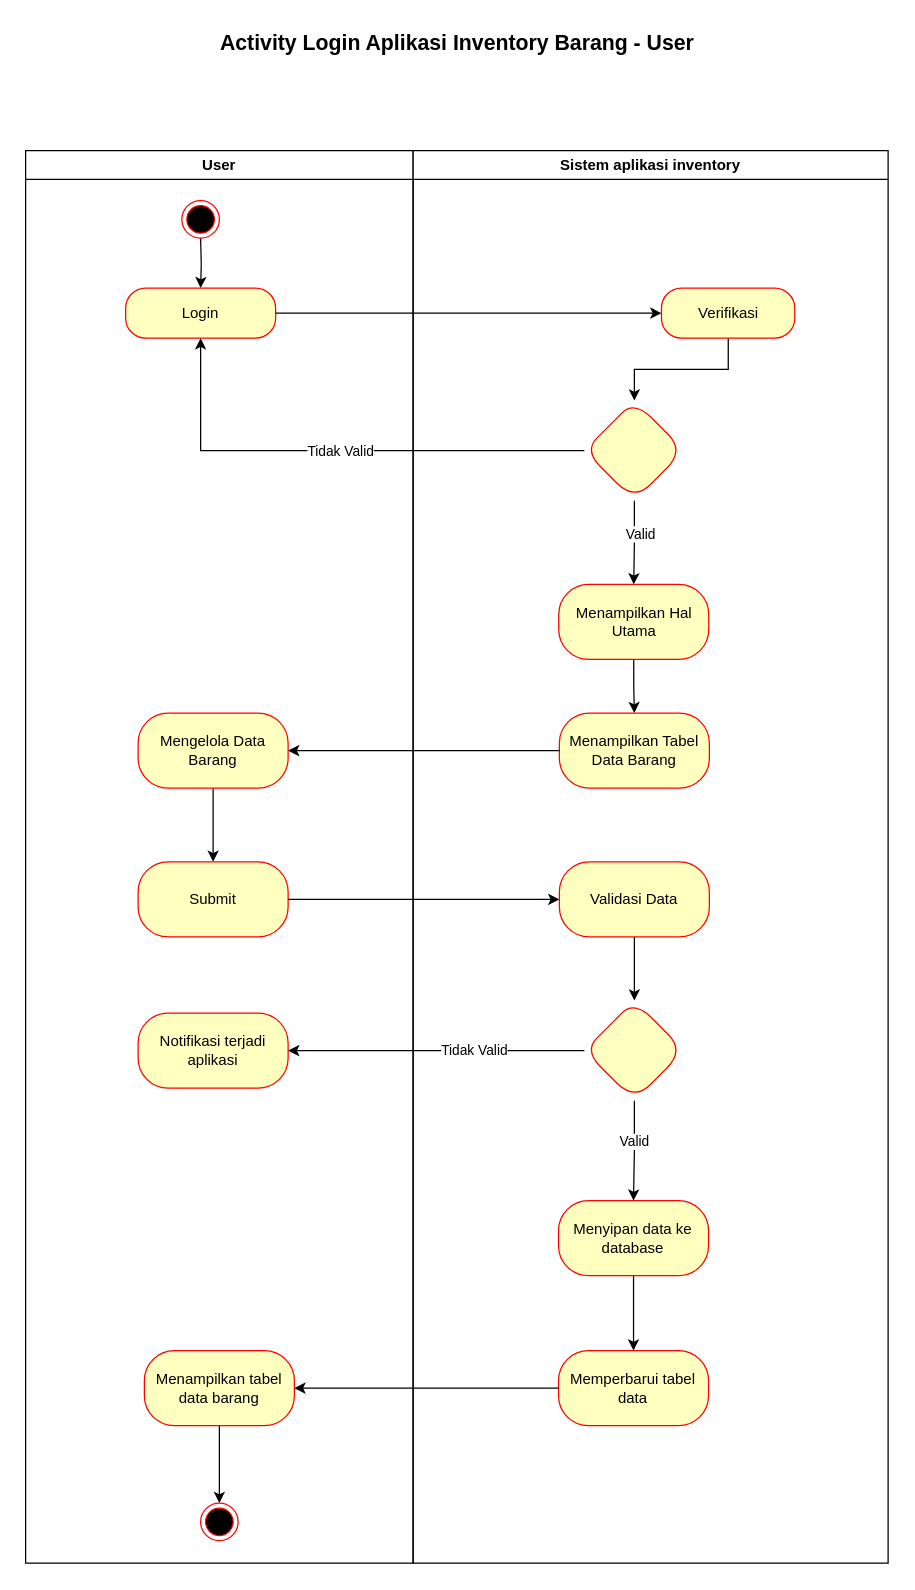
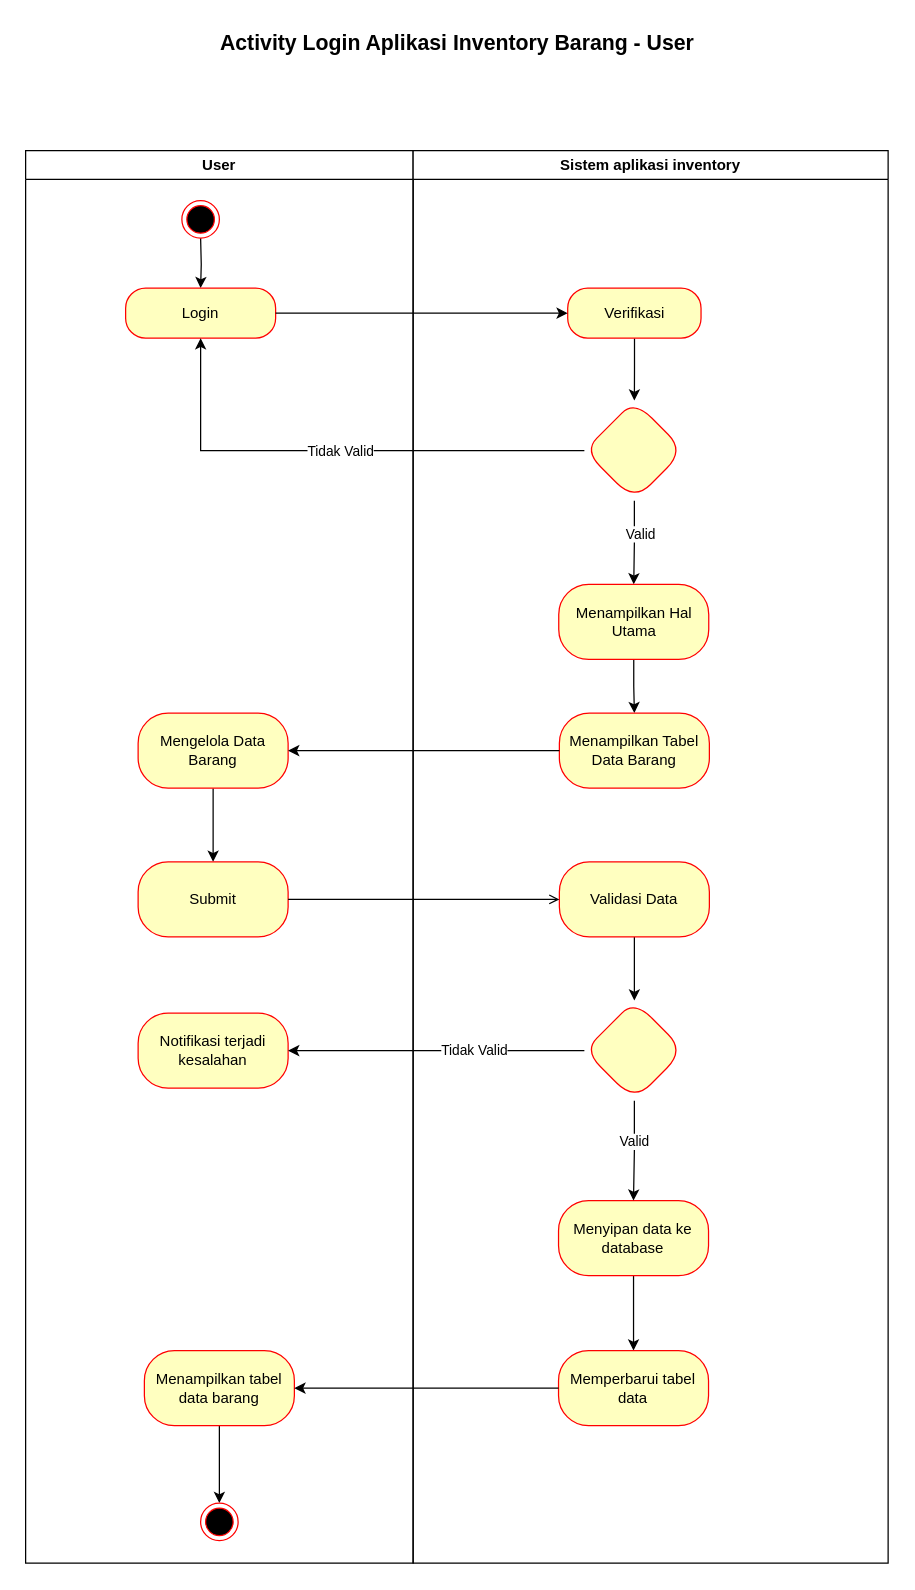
(728, 313) -> (634, 313)
(549, 899) -> (551, 899)
(213, 1051) -> (213, 1051)
